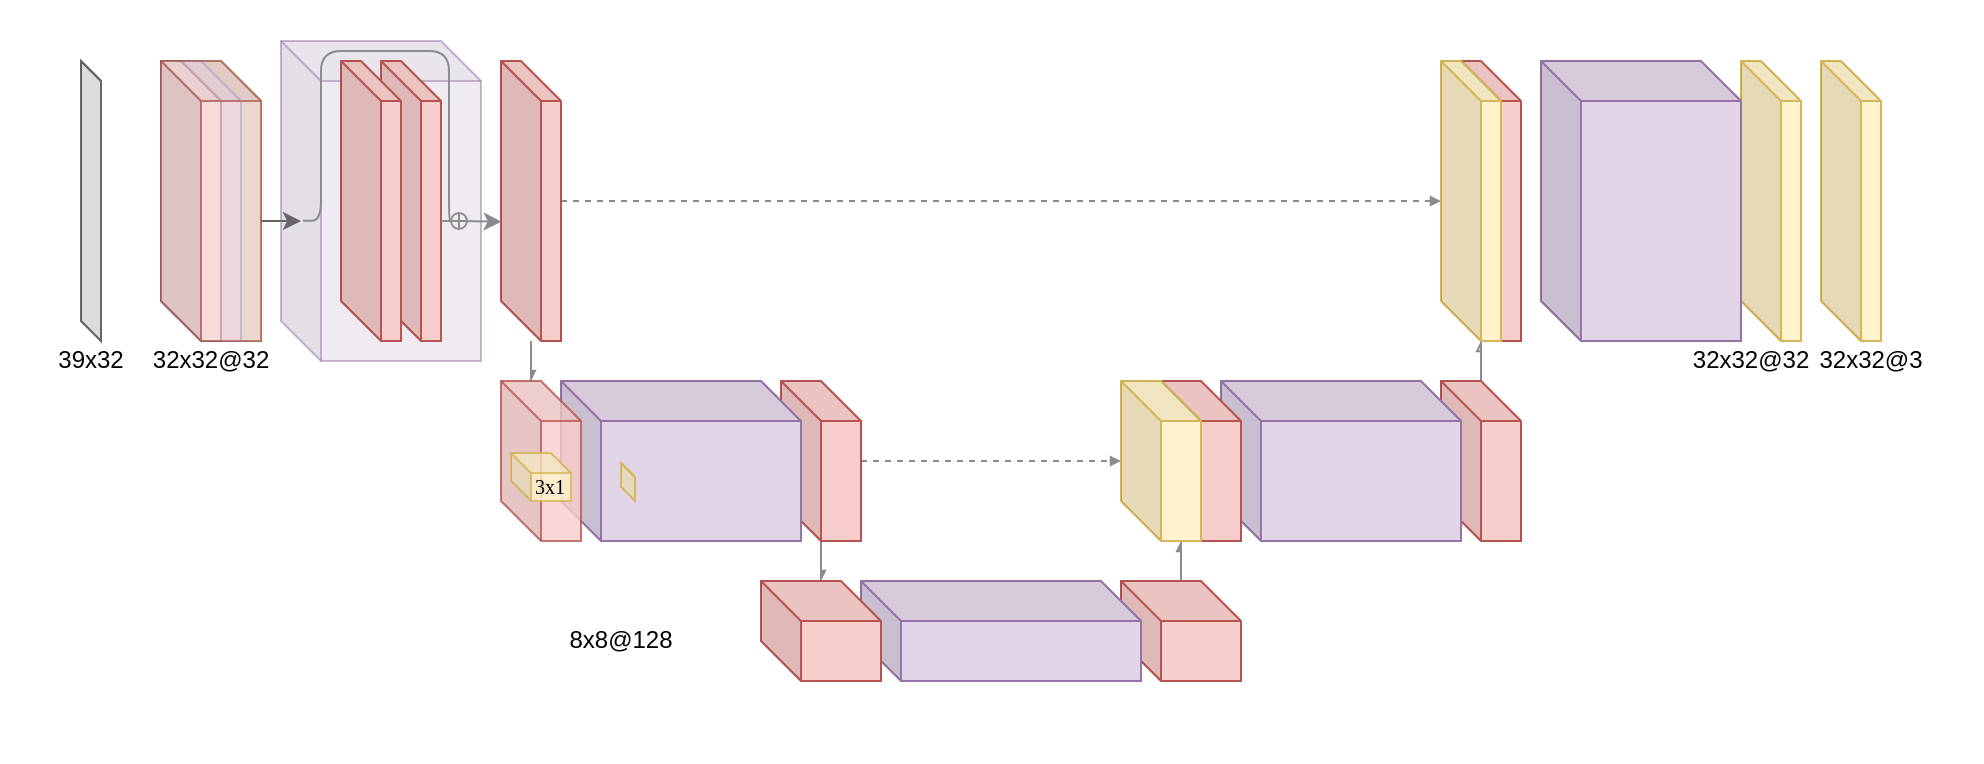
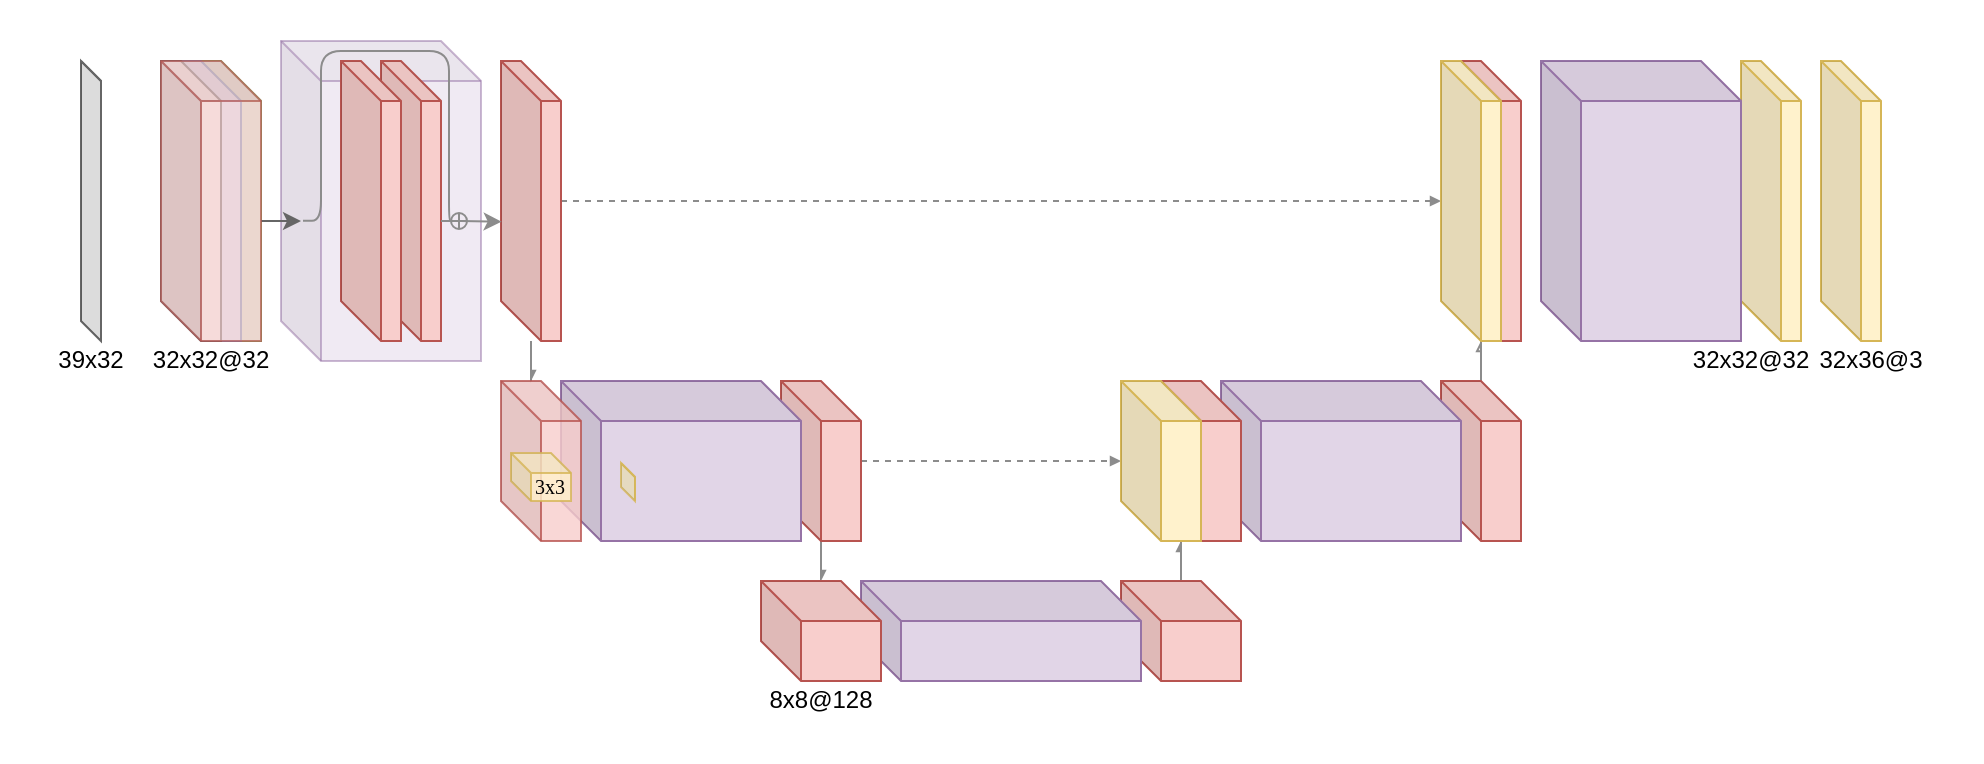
(1872, 361) -> (1872, 361)
(551, 487) -> (551, 487)
(621, 641) -> (821, 701)
